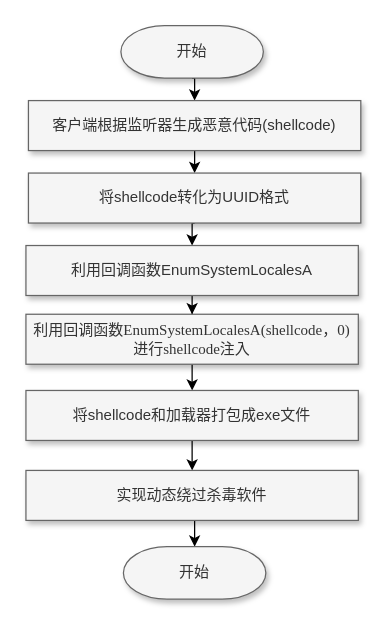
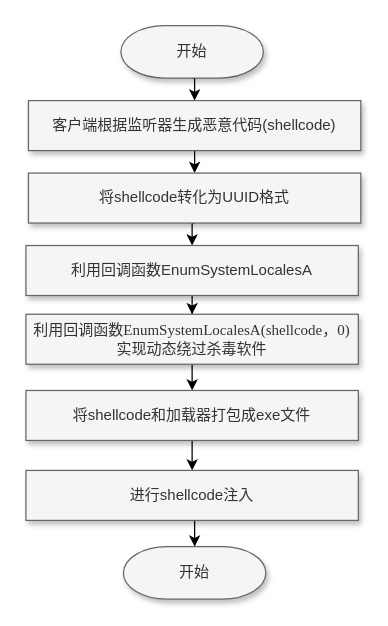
(192, 339) -> (192, 339)
(192, 496) -> (192, 496)
